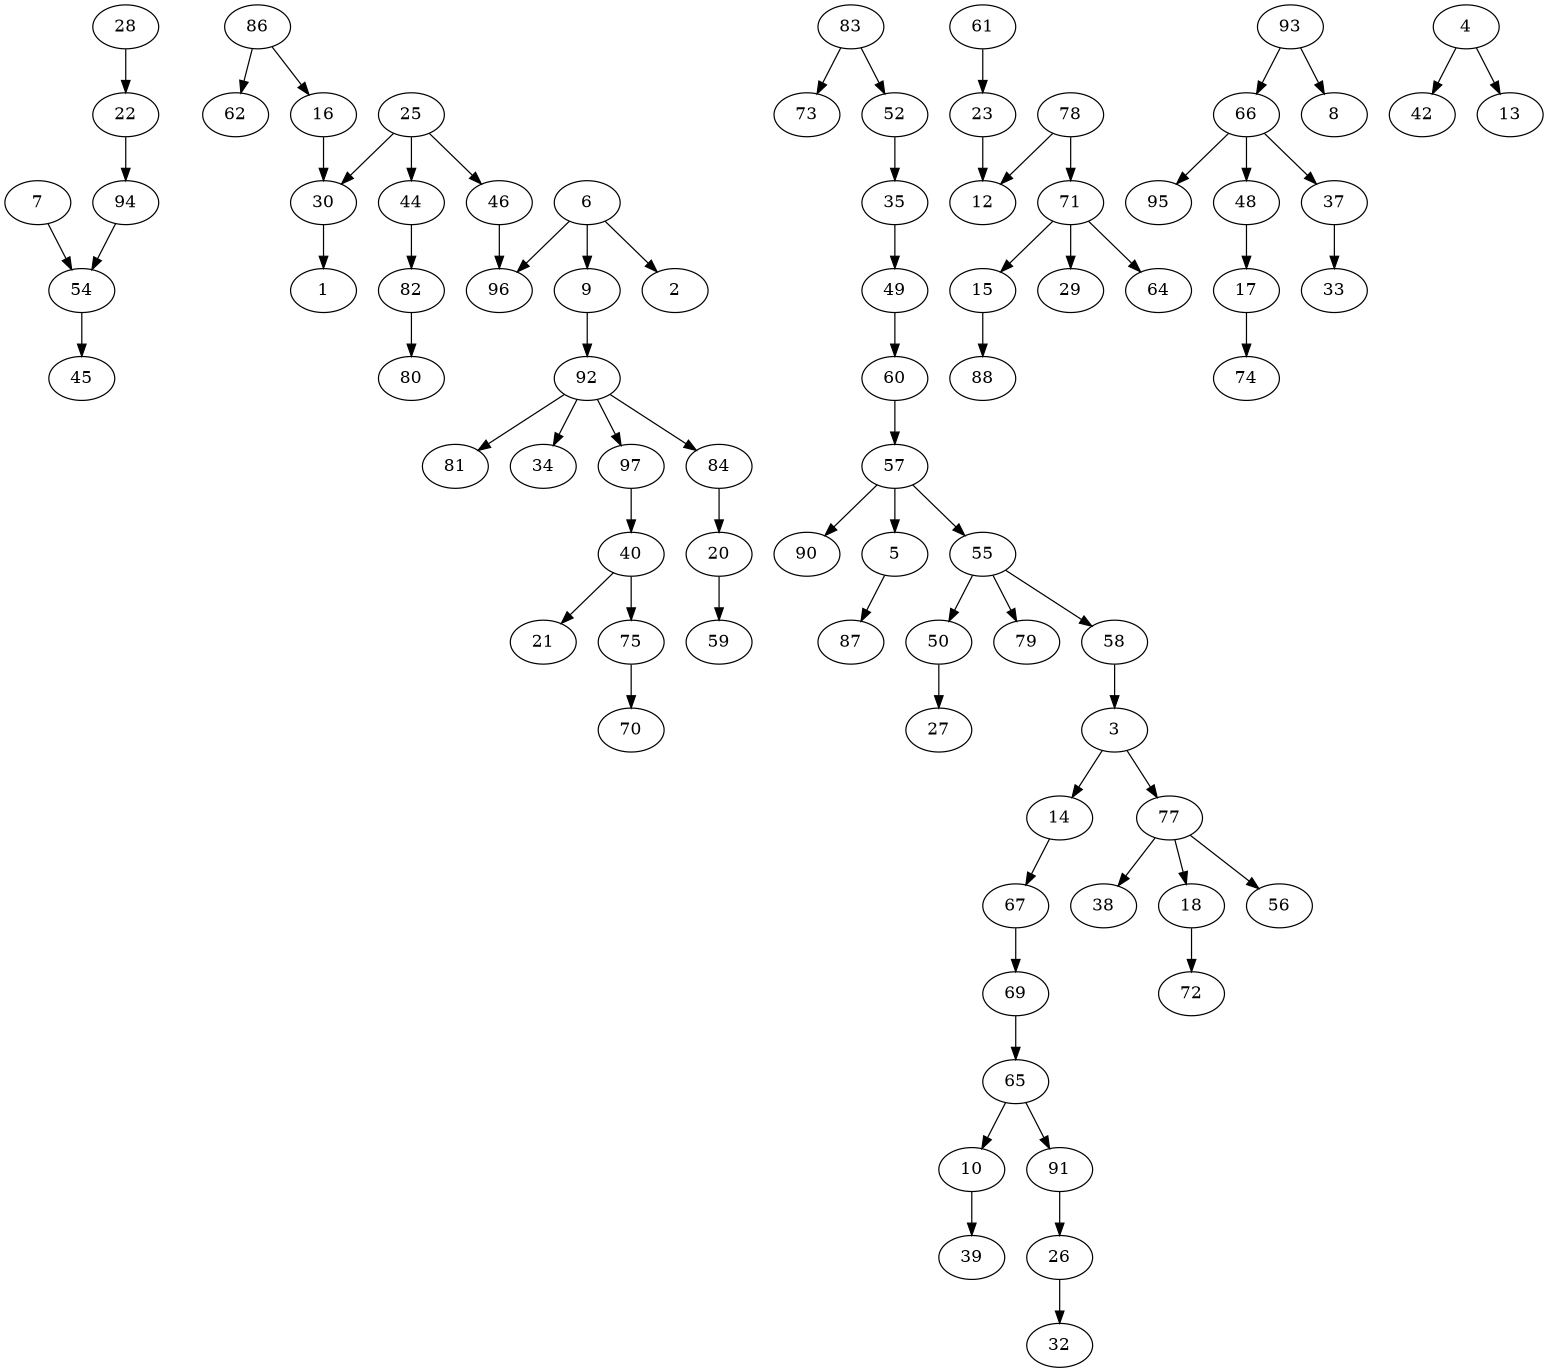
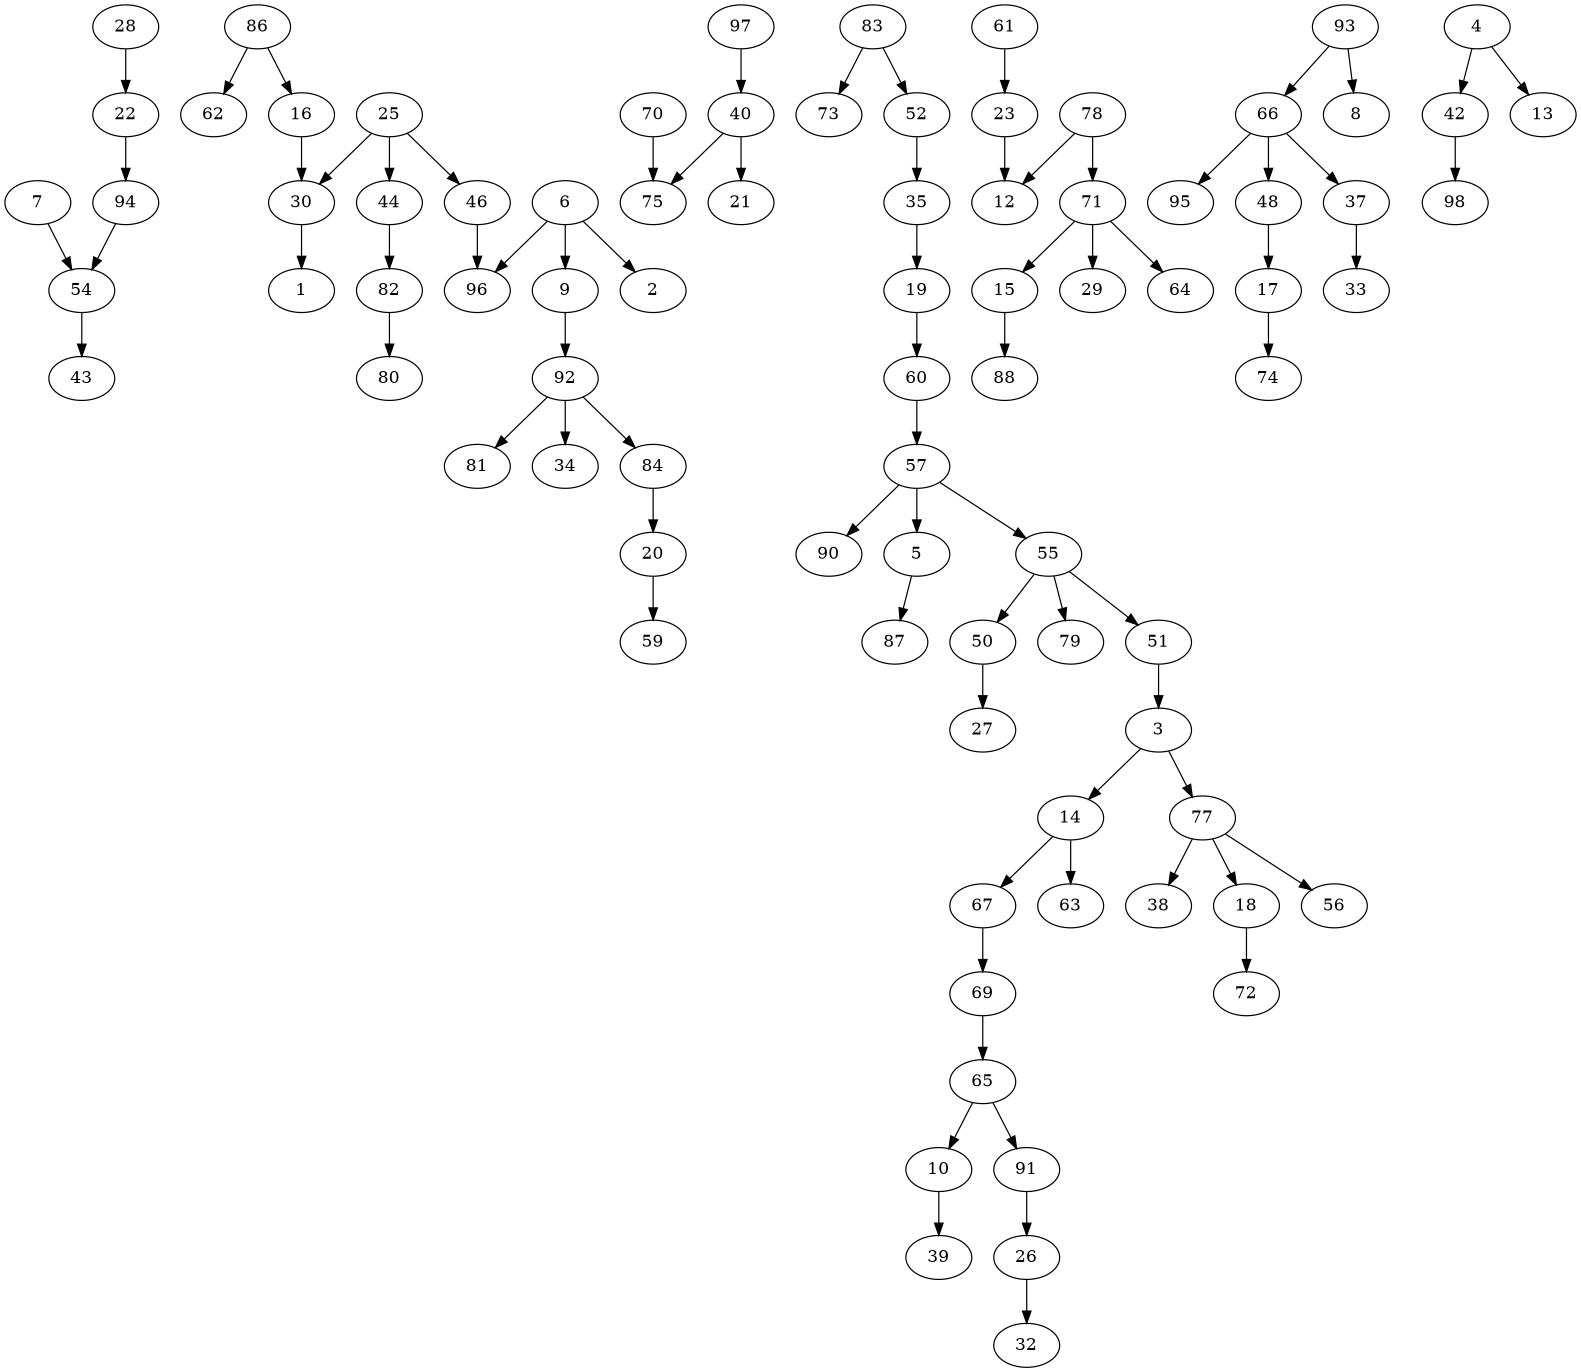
none -> (1455, 203)
(895, 291) -> (917, 291)
(82, 378) -> (82, 378)
(606, 417) -> none
(1115, 642) -> (1159, 642)
(631, 680) -> (653, 153)
none -> (1071, 906)
